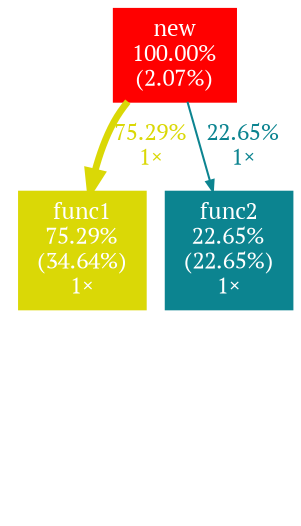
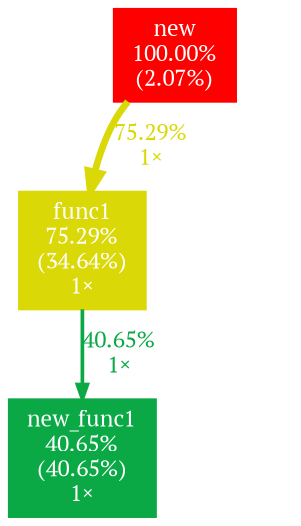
(229, 251) -> none
none -> (82, 458)
